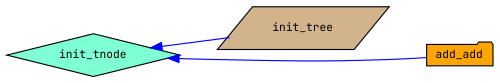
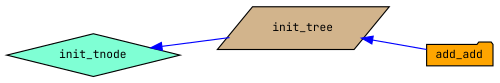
(303, 61) -> (400, 45)
